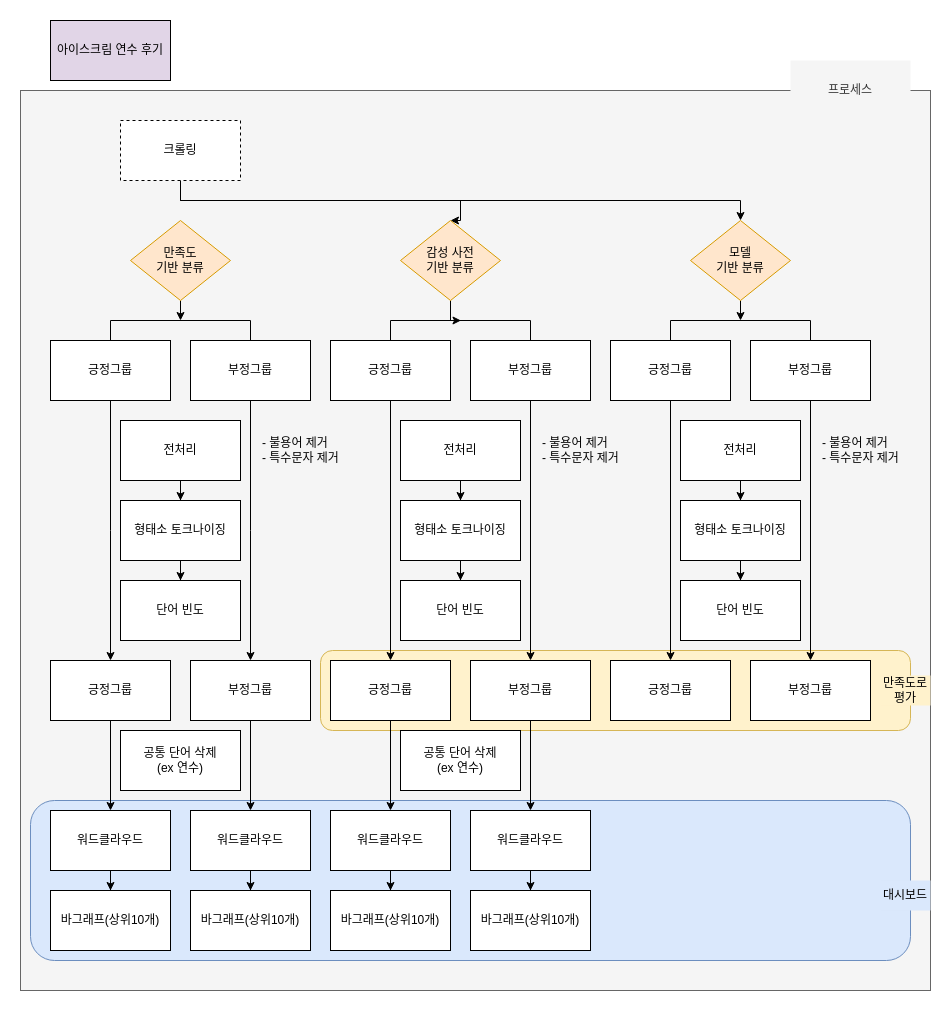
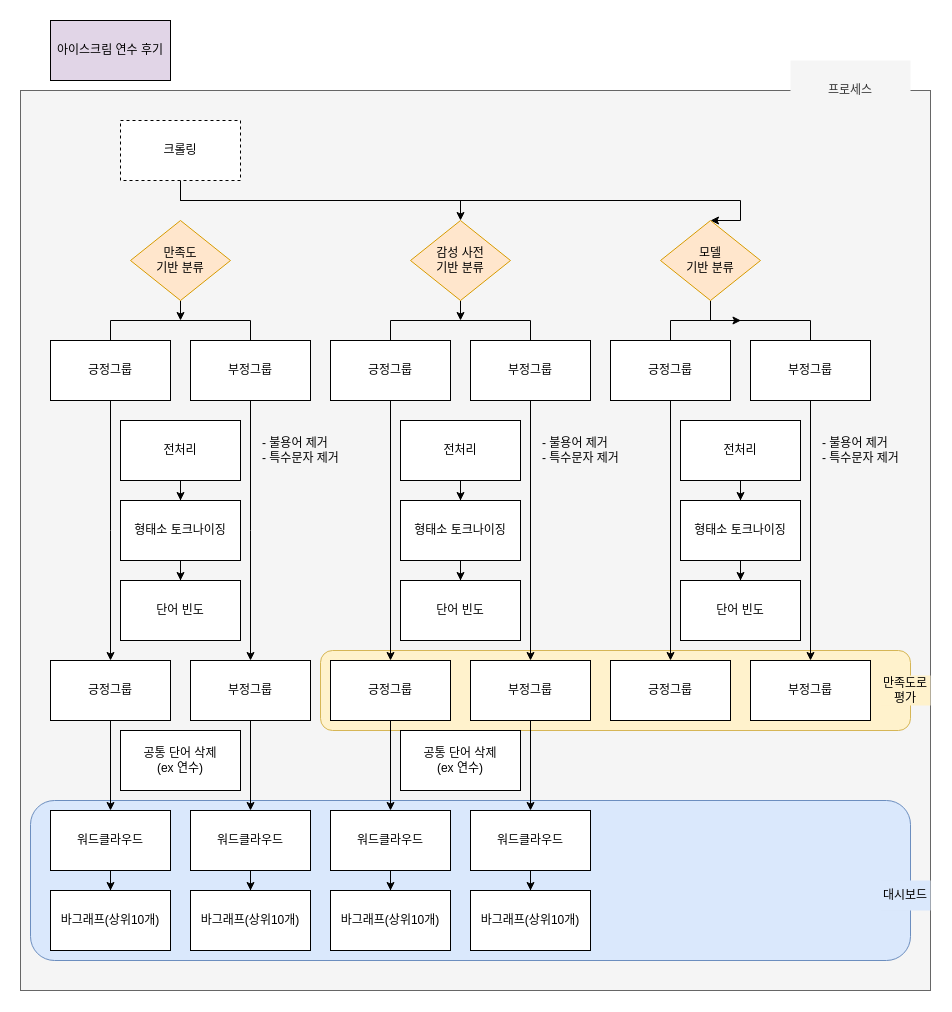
(451, 261) -> (461, 261)
(741, 261) -> (711, 261)
